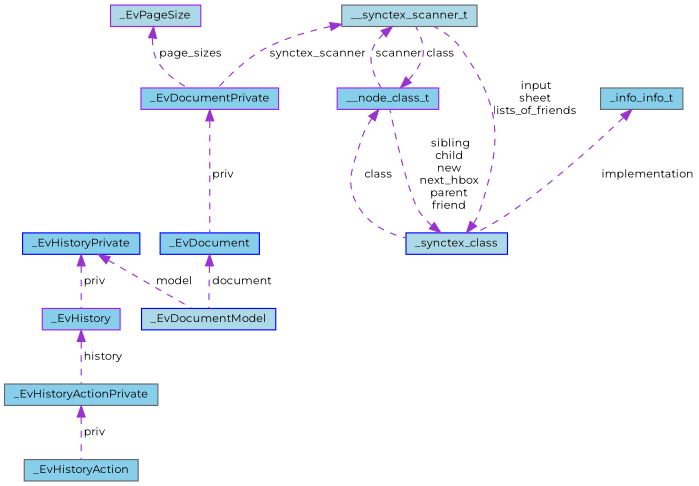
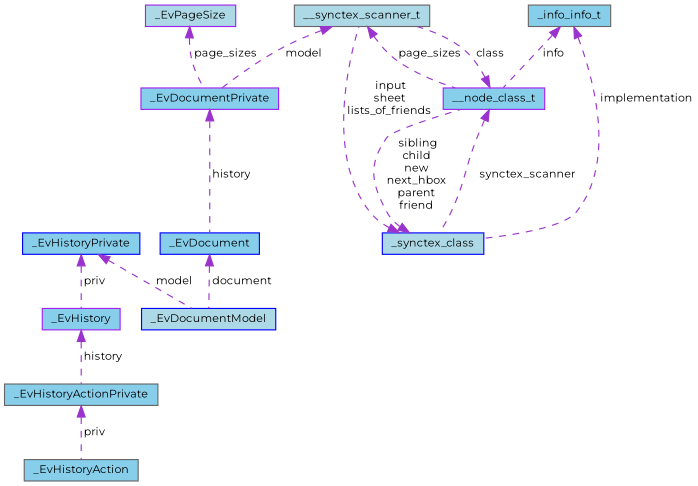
(317, 54) -> (303, 54)
(398, 54) -> (429, 54)
none -> (528, 62)
(222, 175) -> (231, 175)
(378, 175) -> (527, 175)
